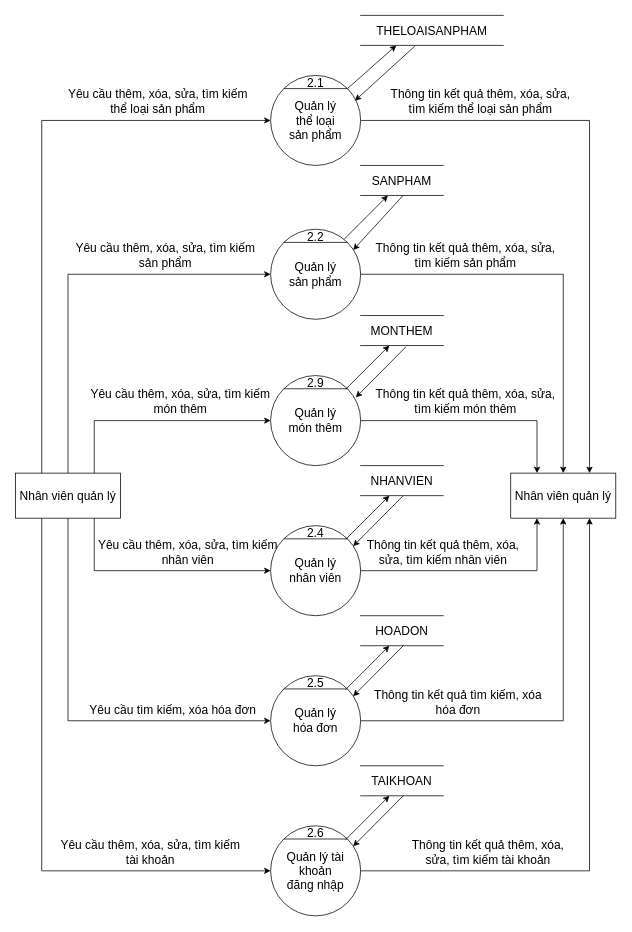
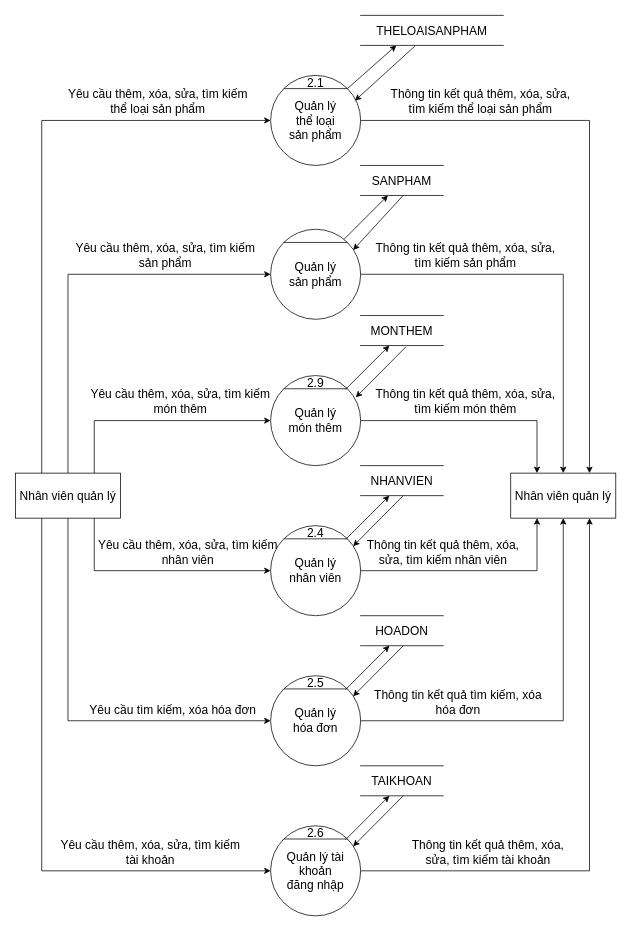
(315, 237) -> none
